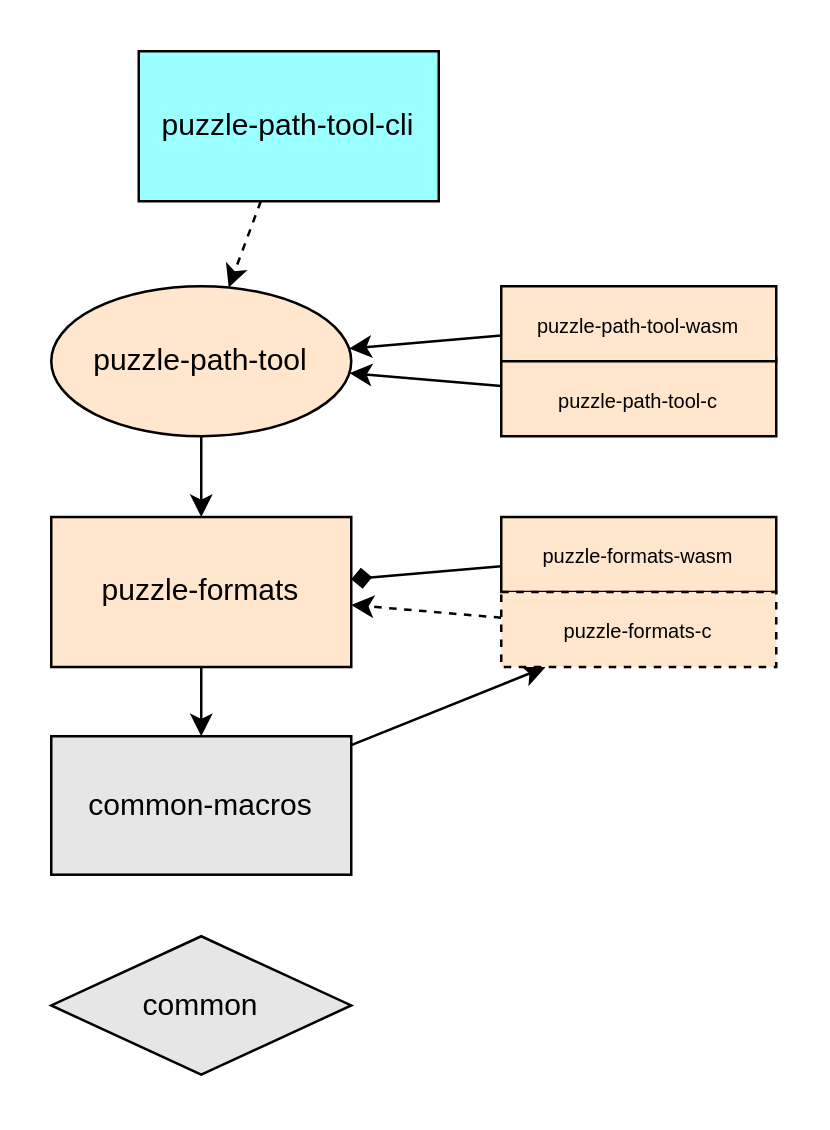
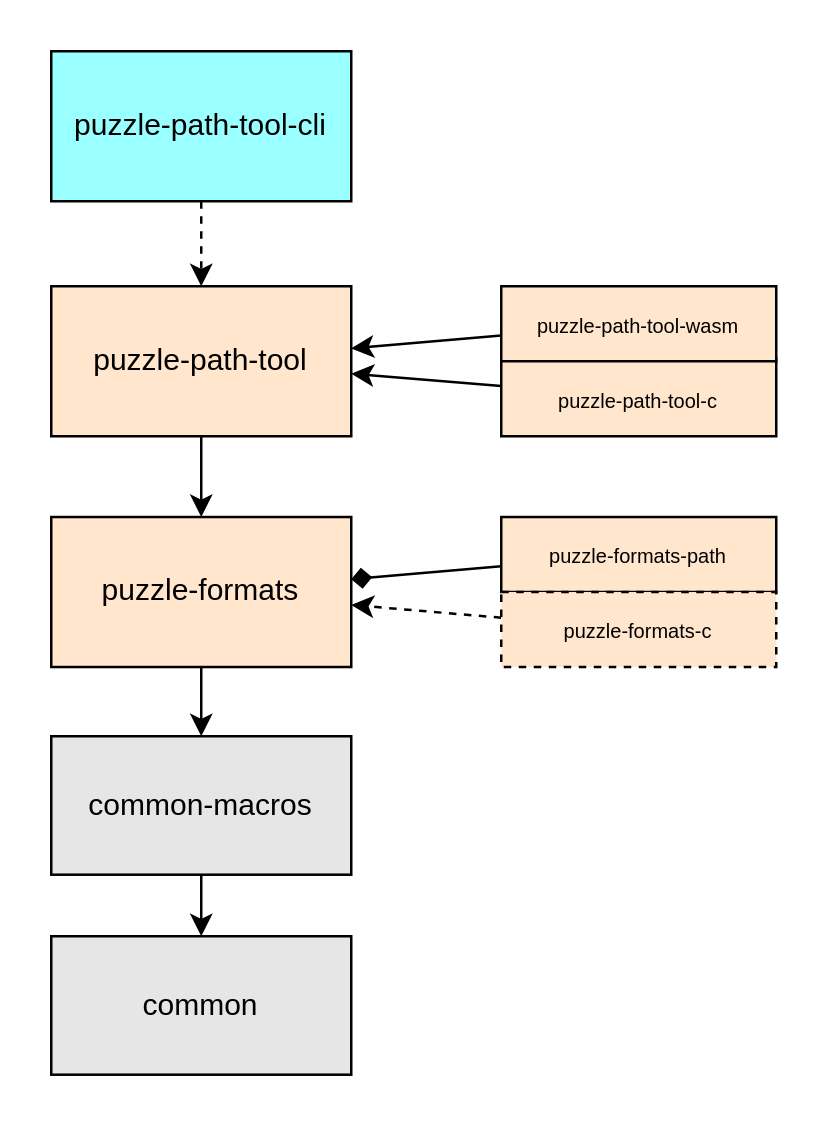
(289, 126) -> (201, 126)
(201, 361) -> (201, 361)
(639, 554) -> (639, 554)
(441, 709) -> (201, 897)
(201, 1005) -> (201, 1005)
